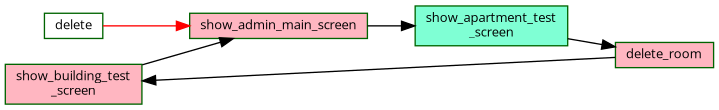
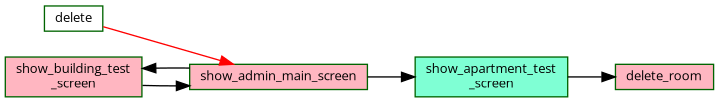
(385, 69) -> (173, 68)
